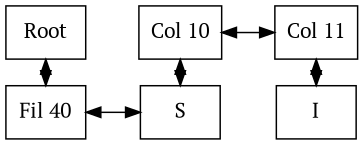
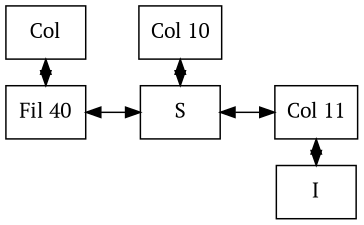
(46, 33) -> (46, 33)
(248, 33) -> (247, 112)
